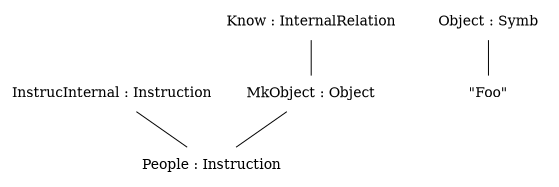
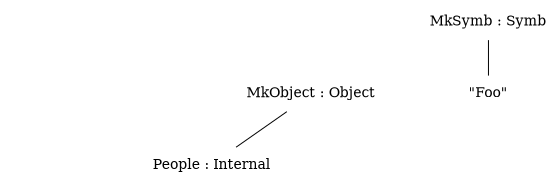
(311, 22) -> none
(488, 22) -> (488, 22)
(112, 94) -> none
(212, 165) -> (212, 165)
